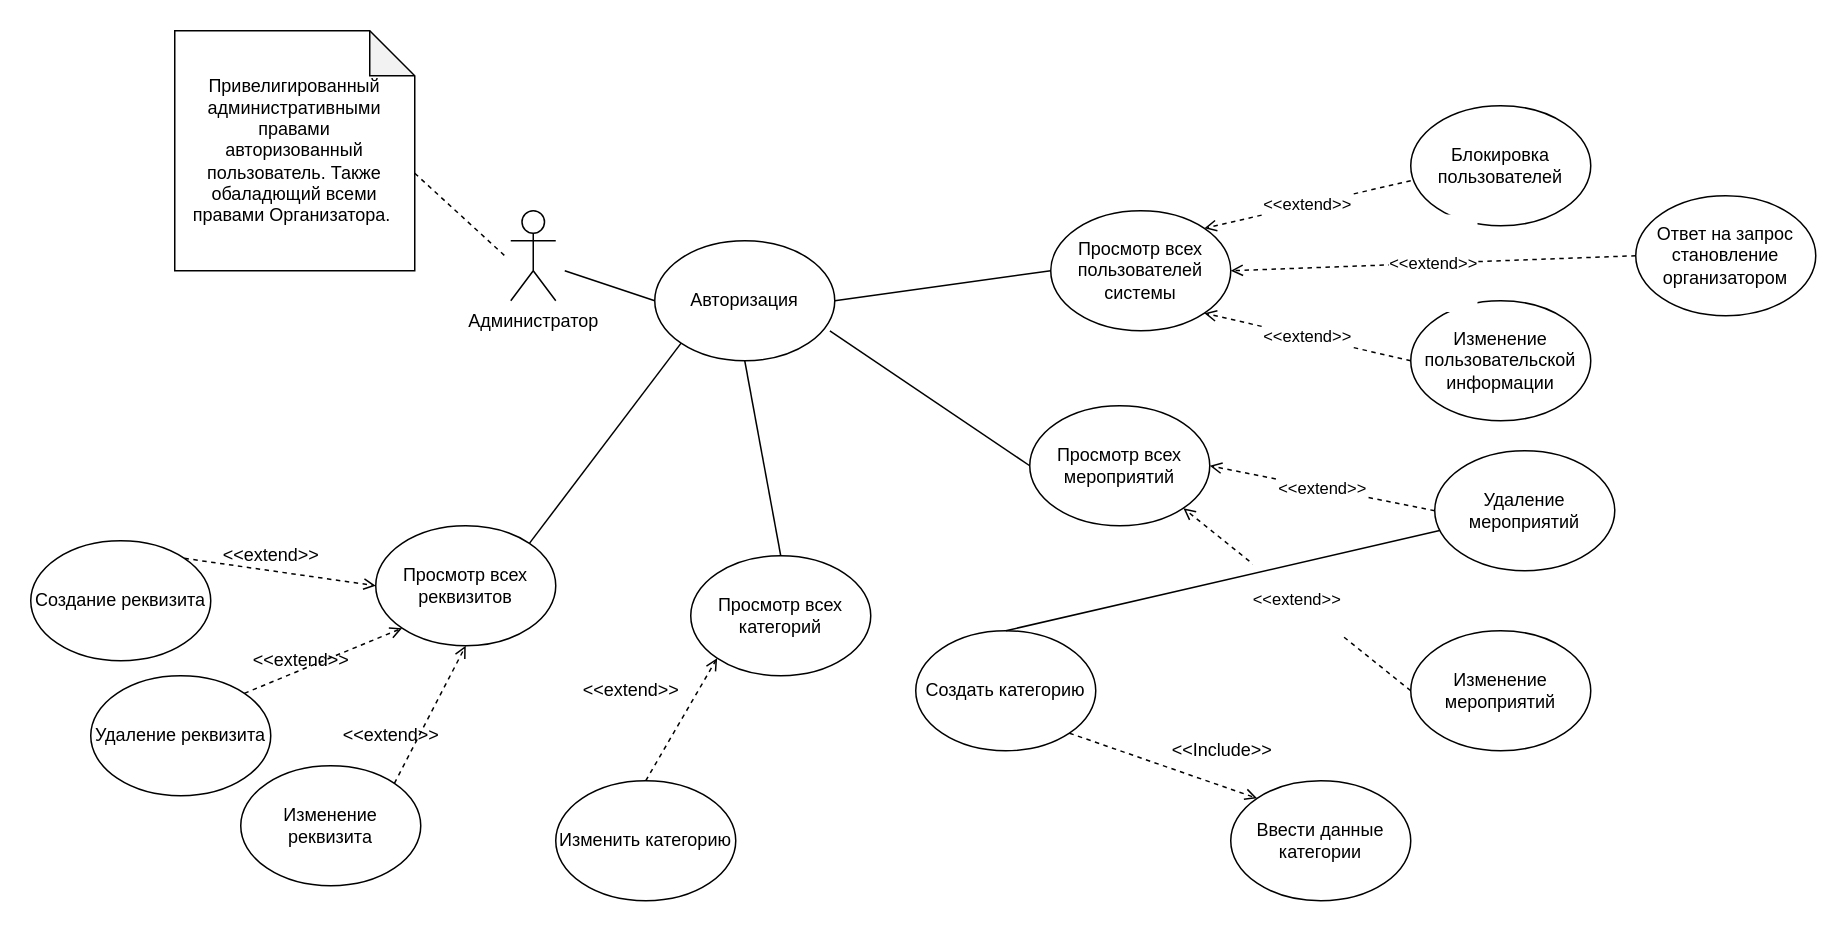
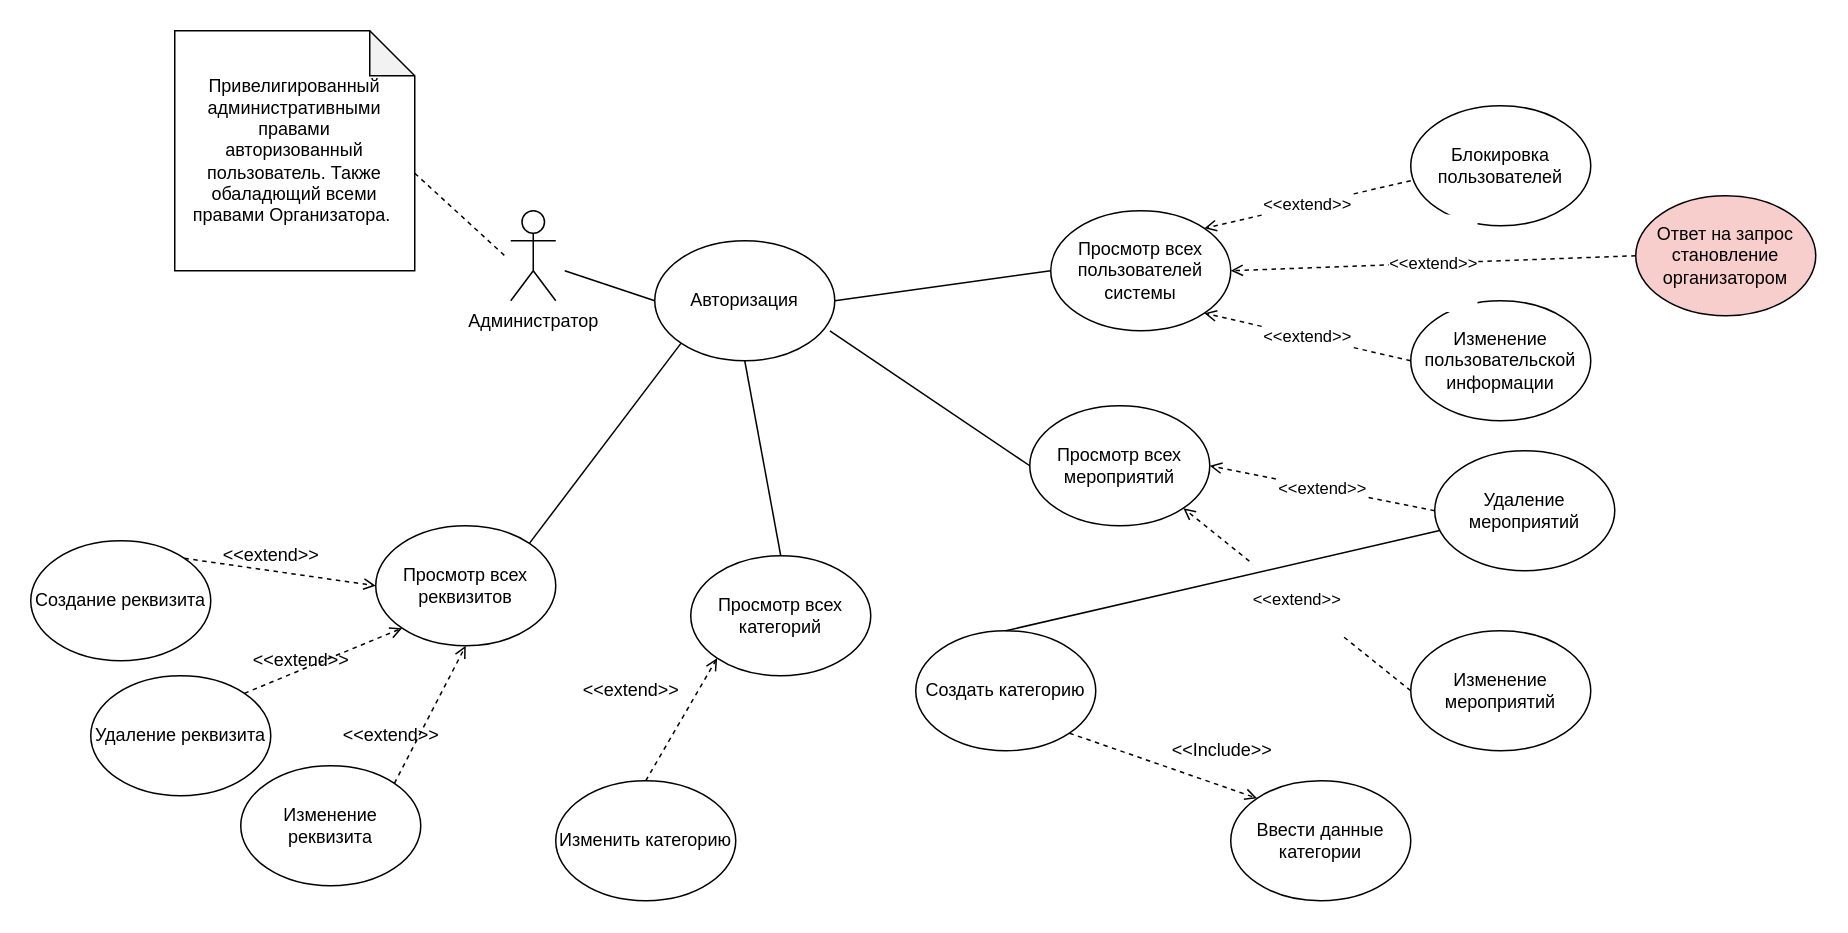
(1726, 256) -> (1726, 256)
